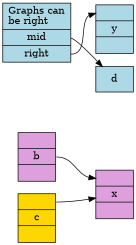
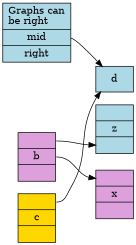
(115, 29) -> none
none -> (115, 129)
(73, 201) -> (83, 153)
